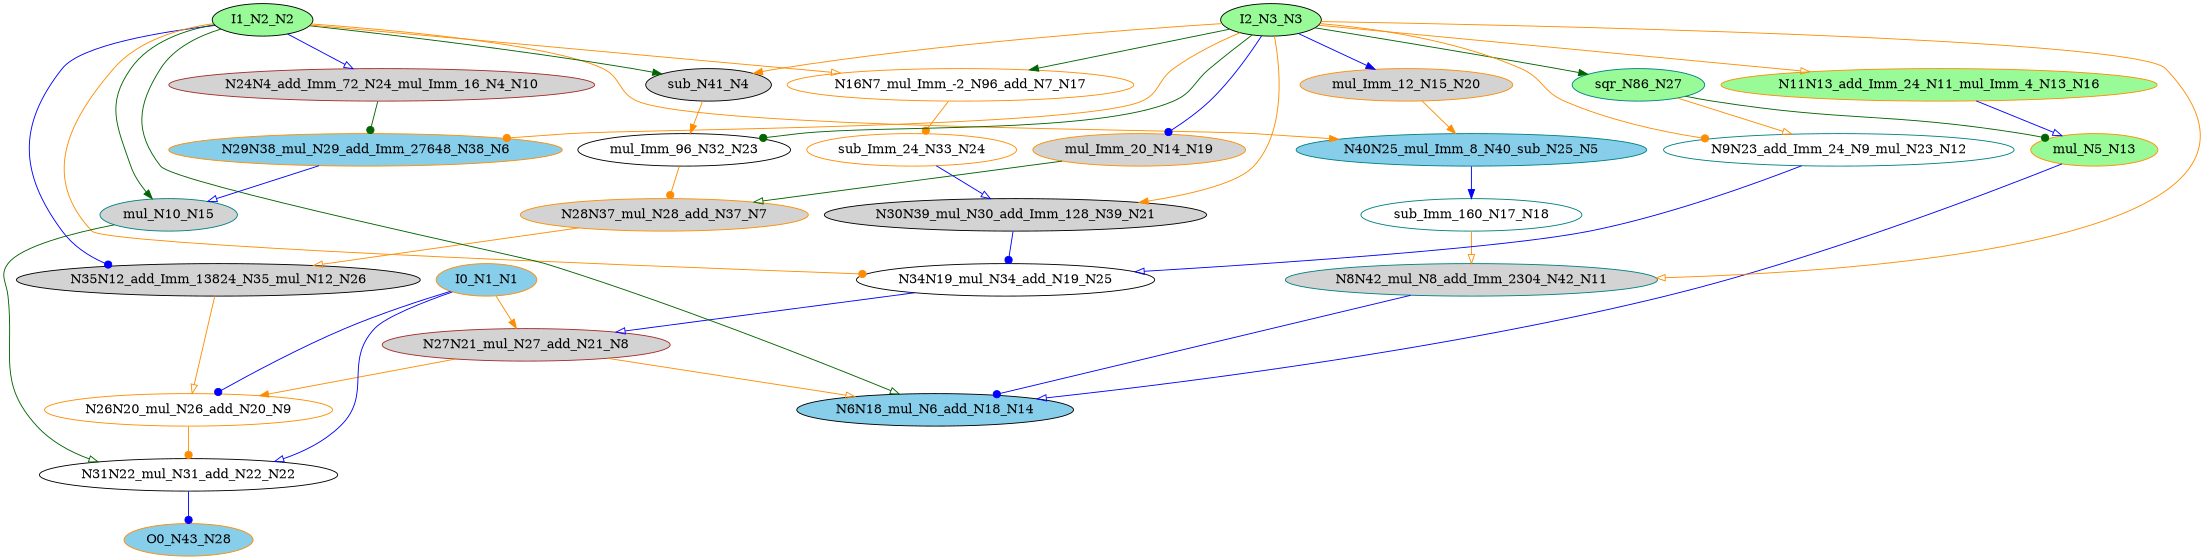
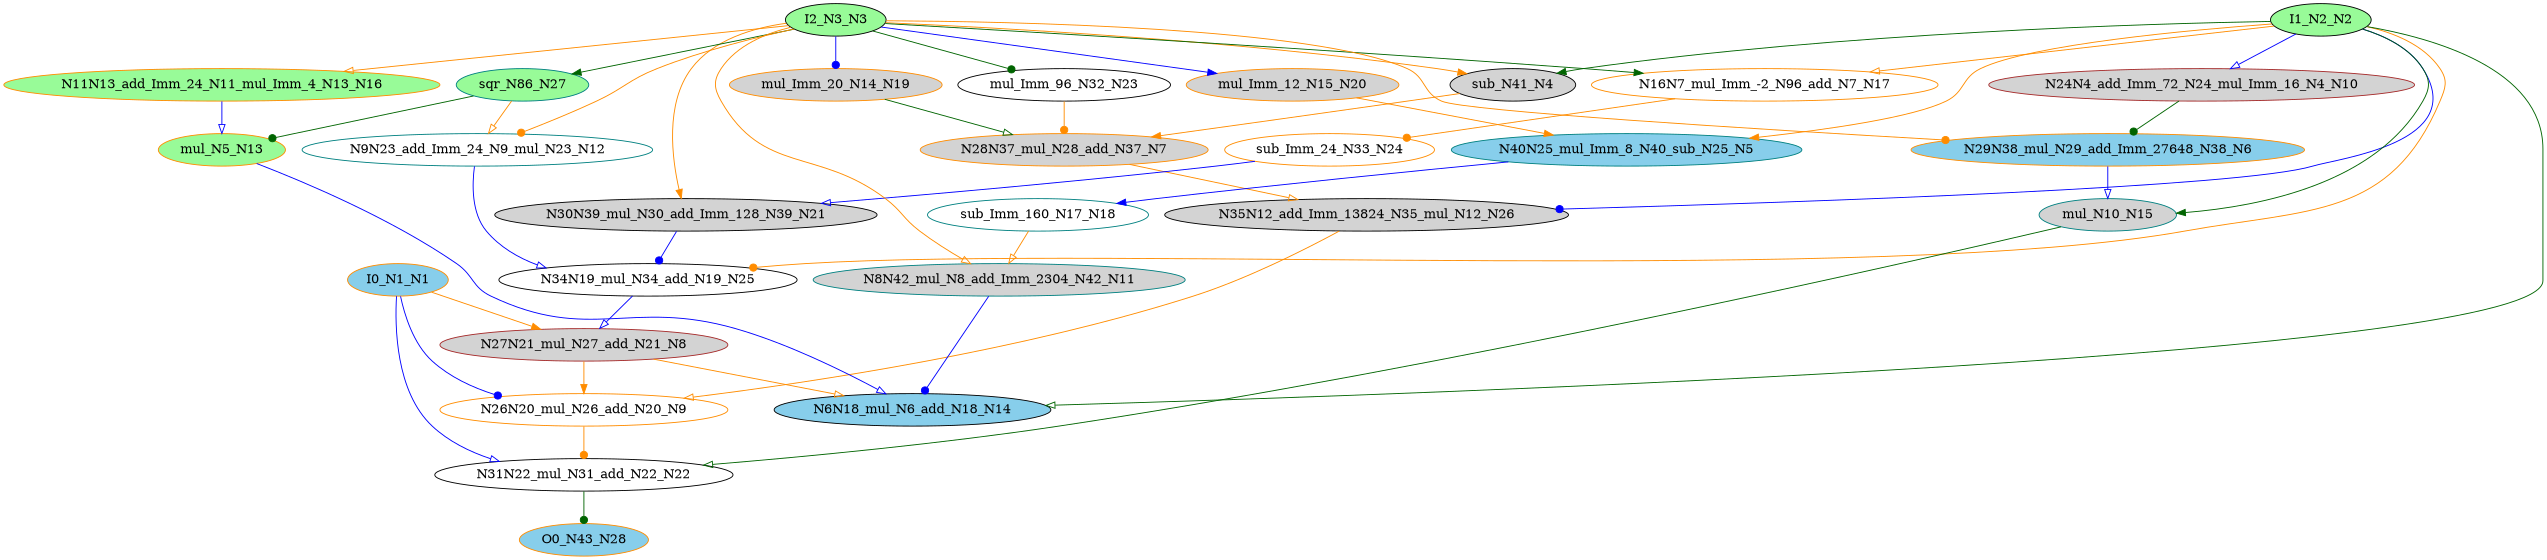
(696, 118) -> (1310, 115)
(189, 504) -> (584, 504)
